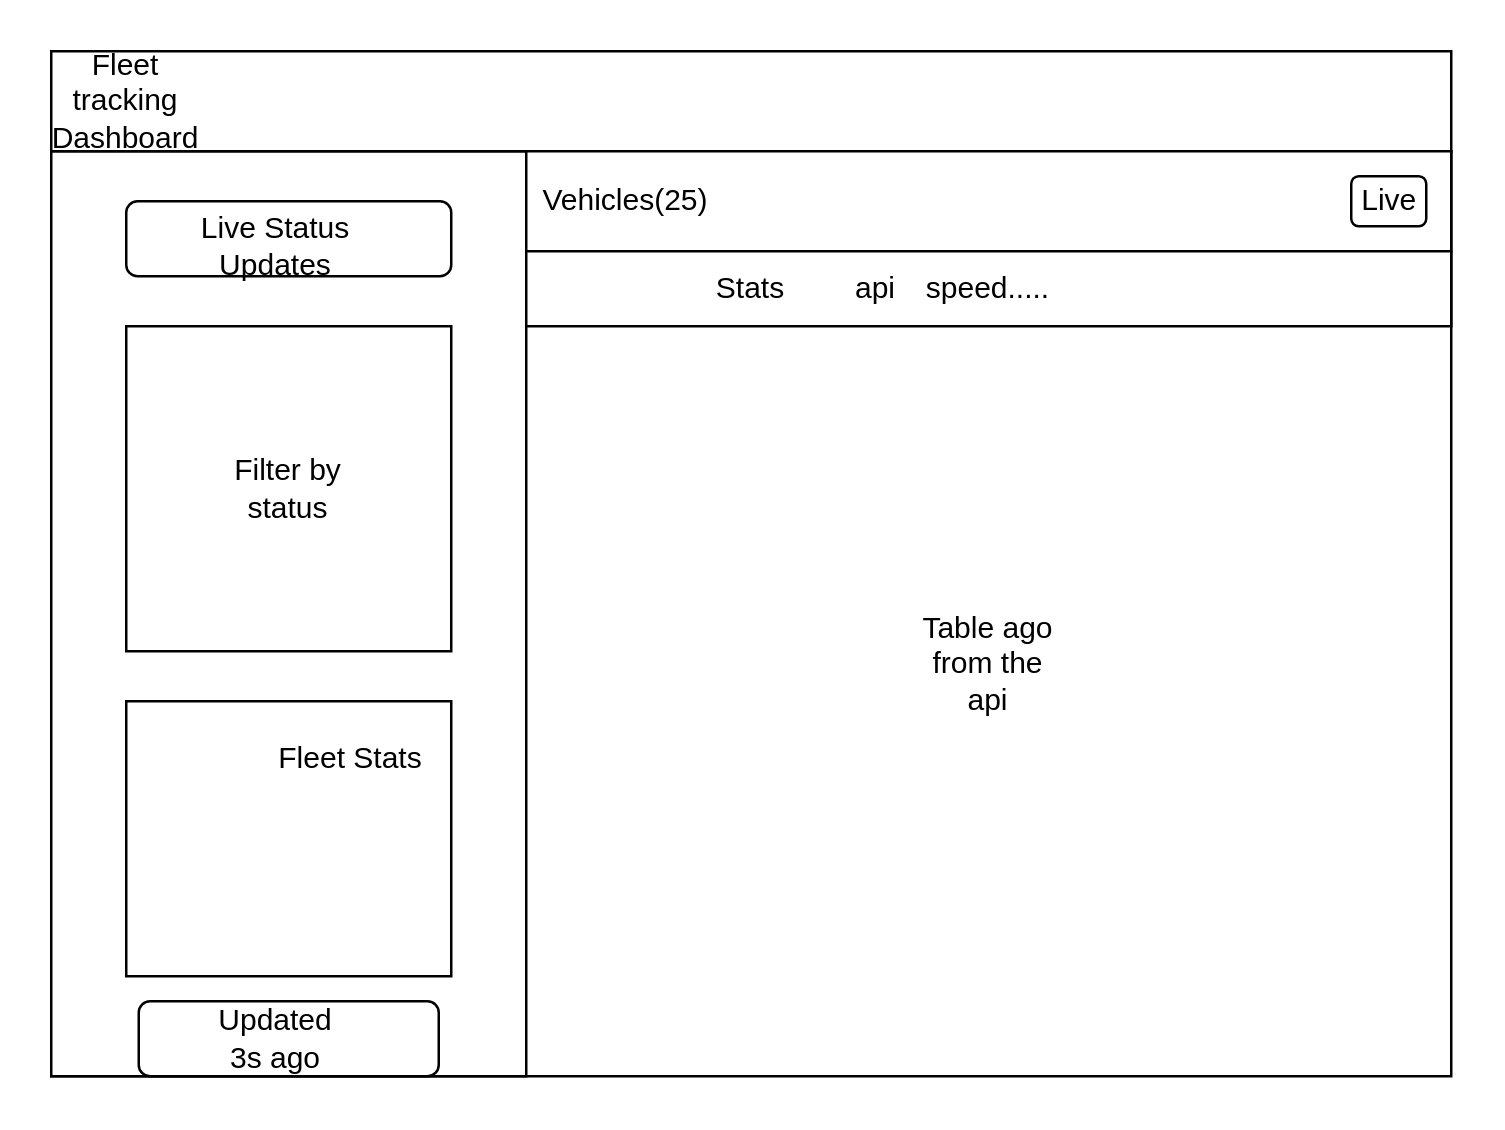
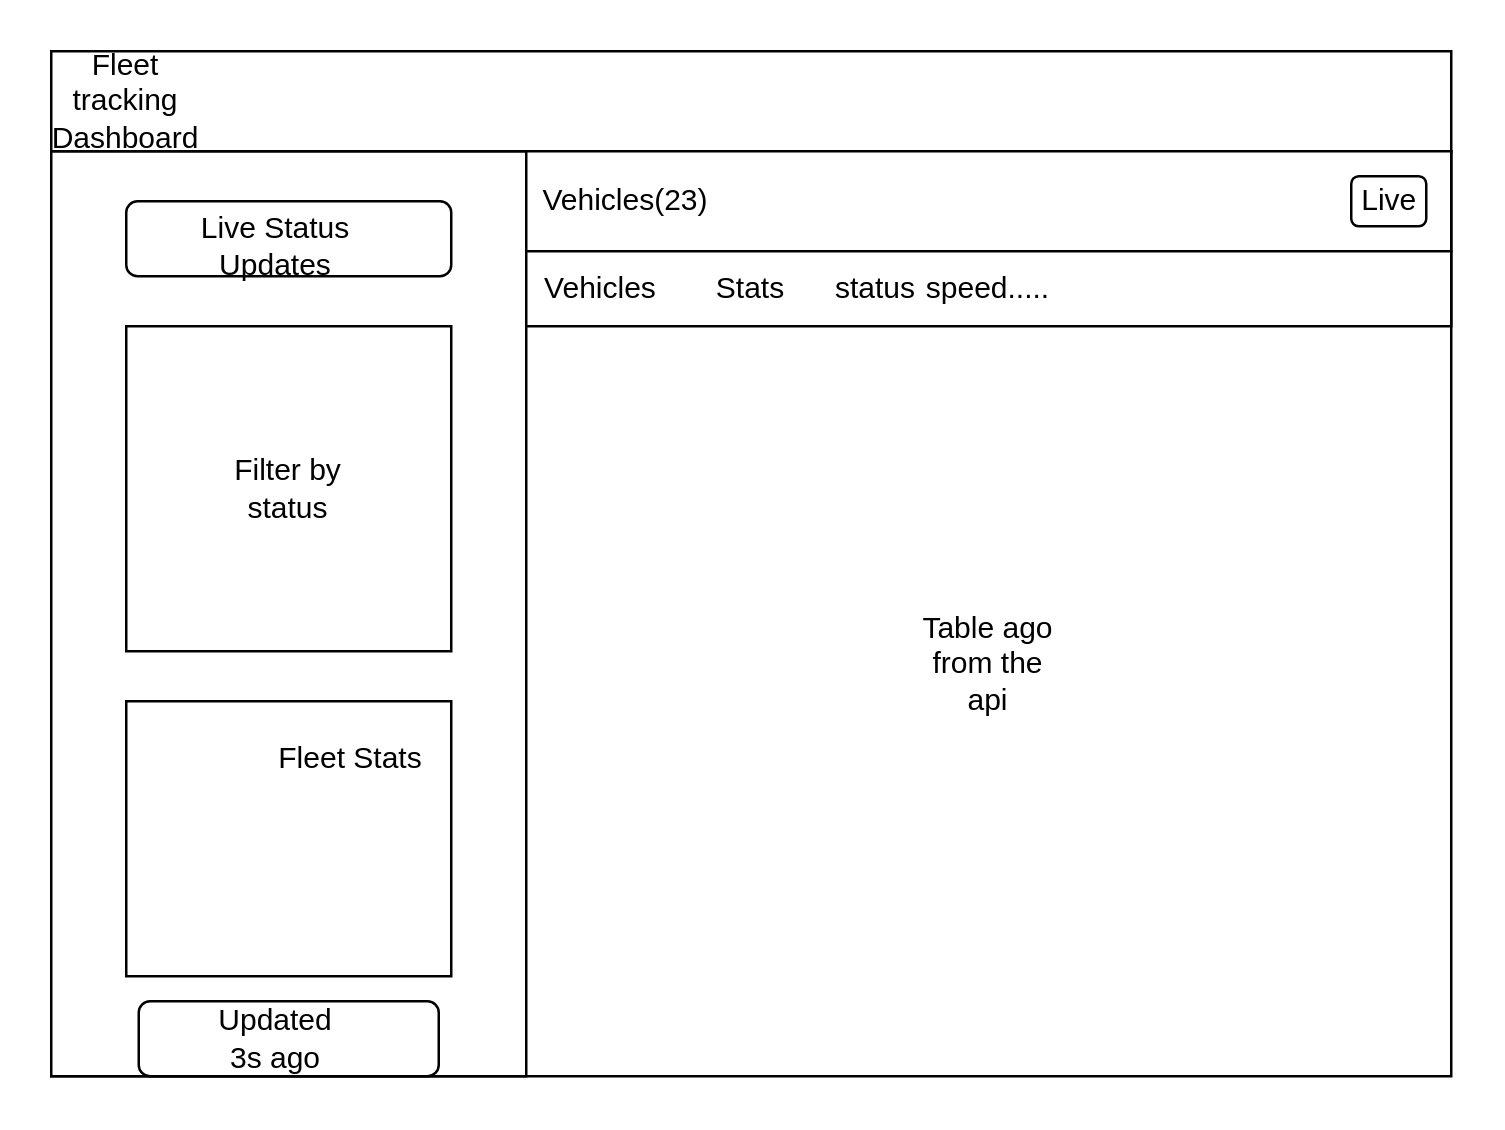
(626, 201) -> (626, 201)
none -> (601, 289)
(876, 289) -> (876, 289)
